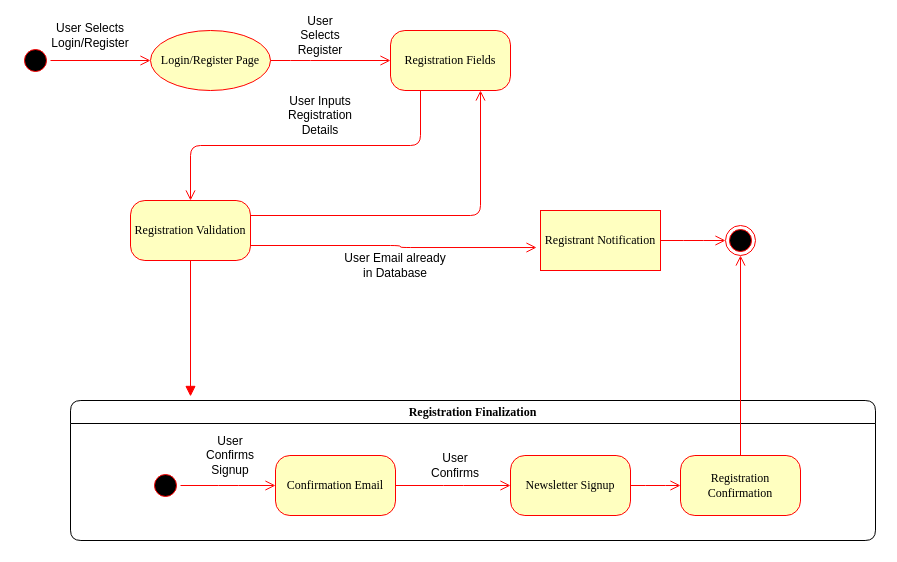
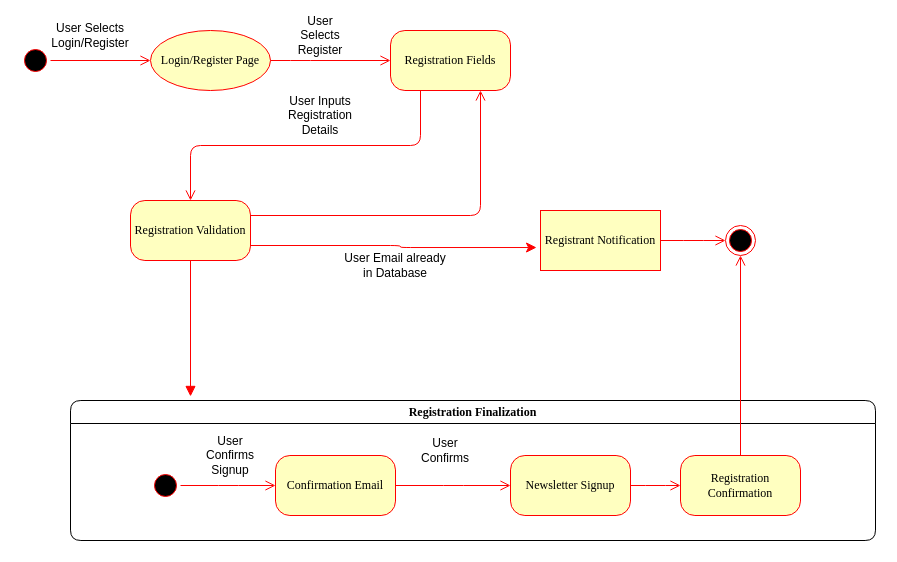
(529, 248) -> (527, 248)
(456, 466) -> (446, 451)
